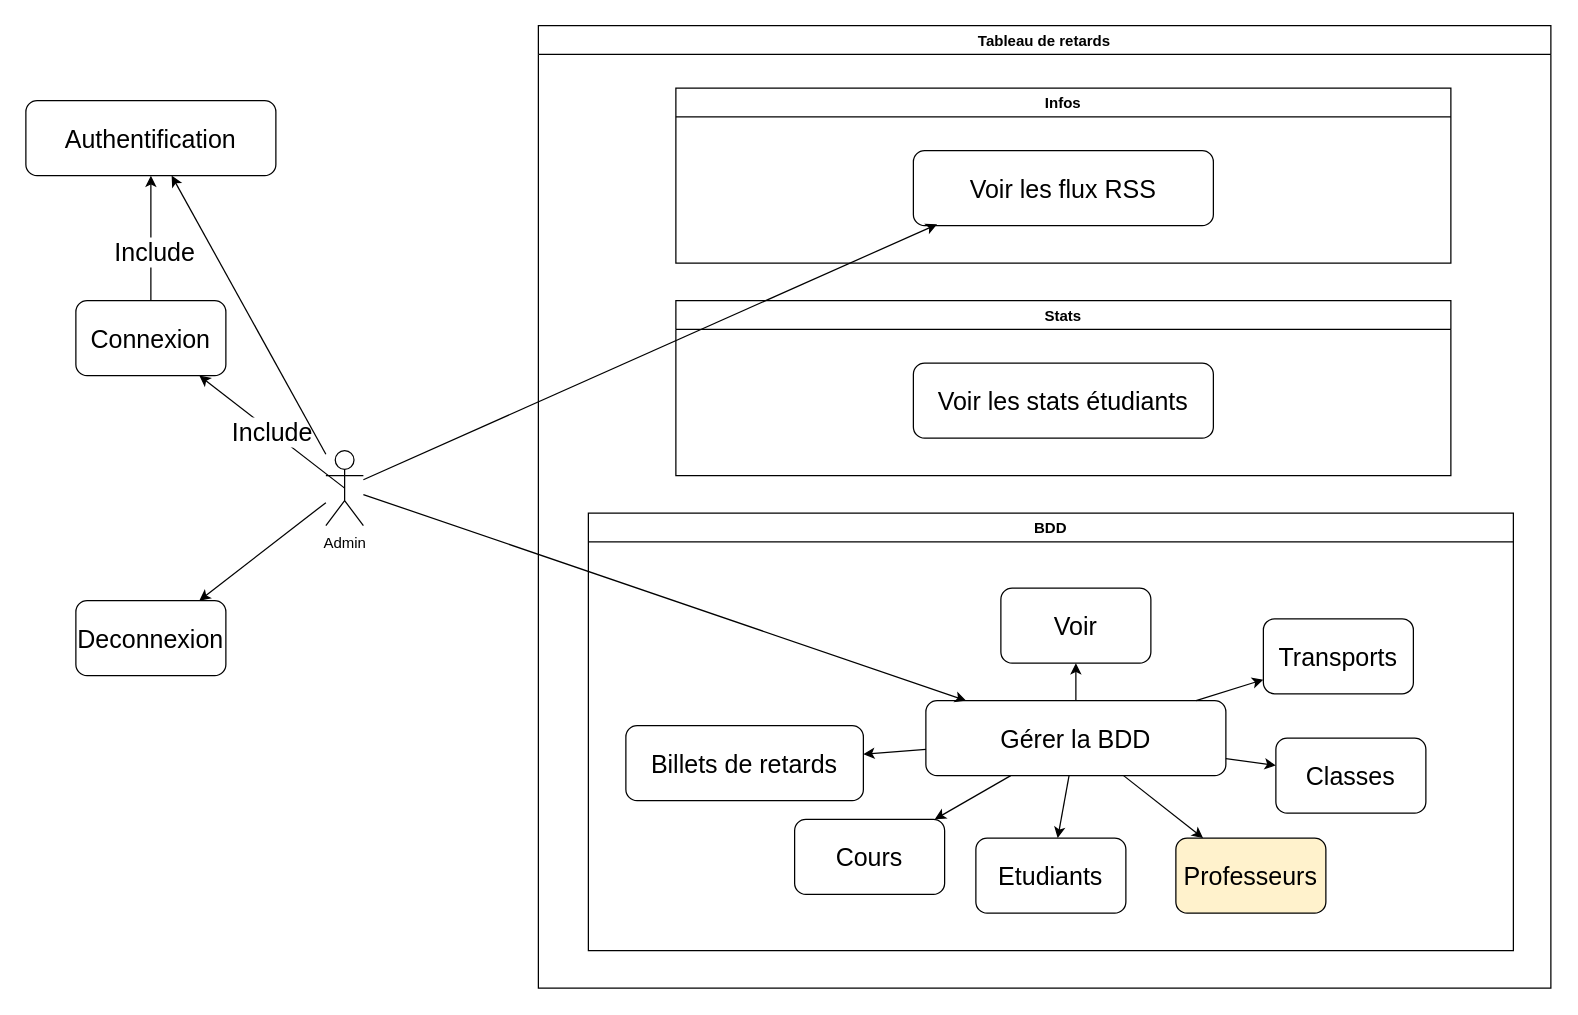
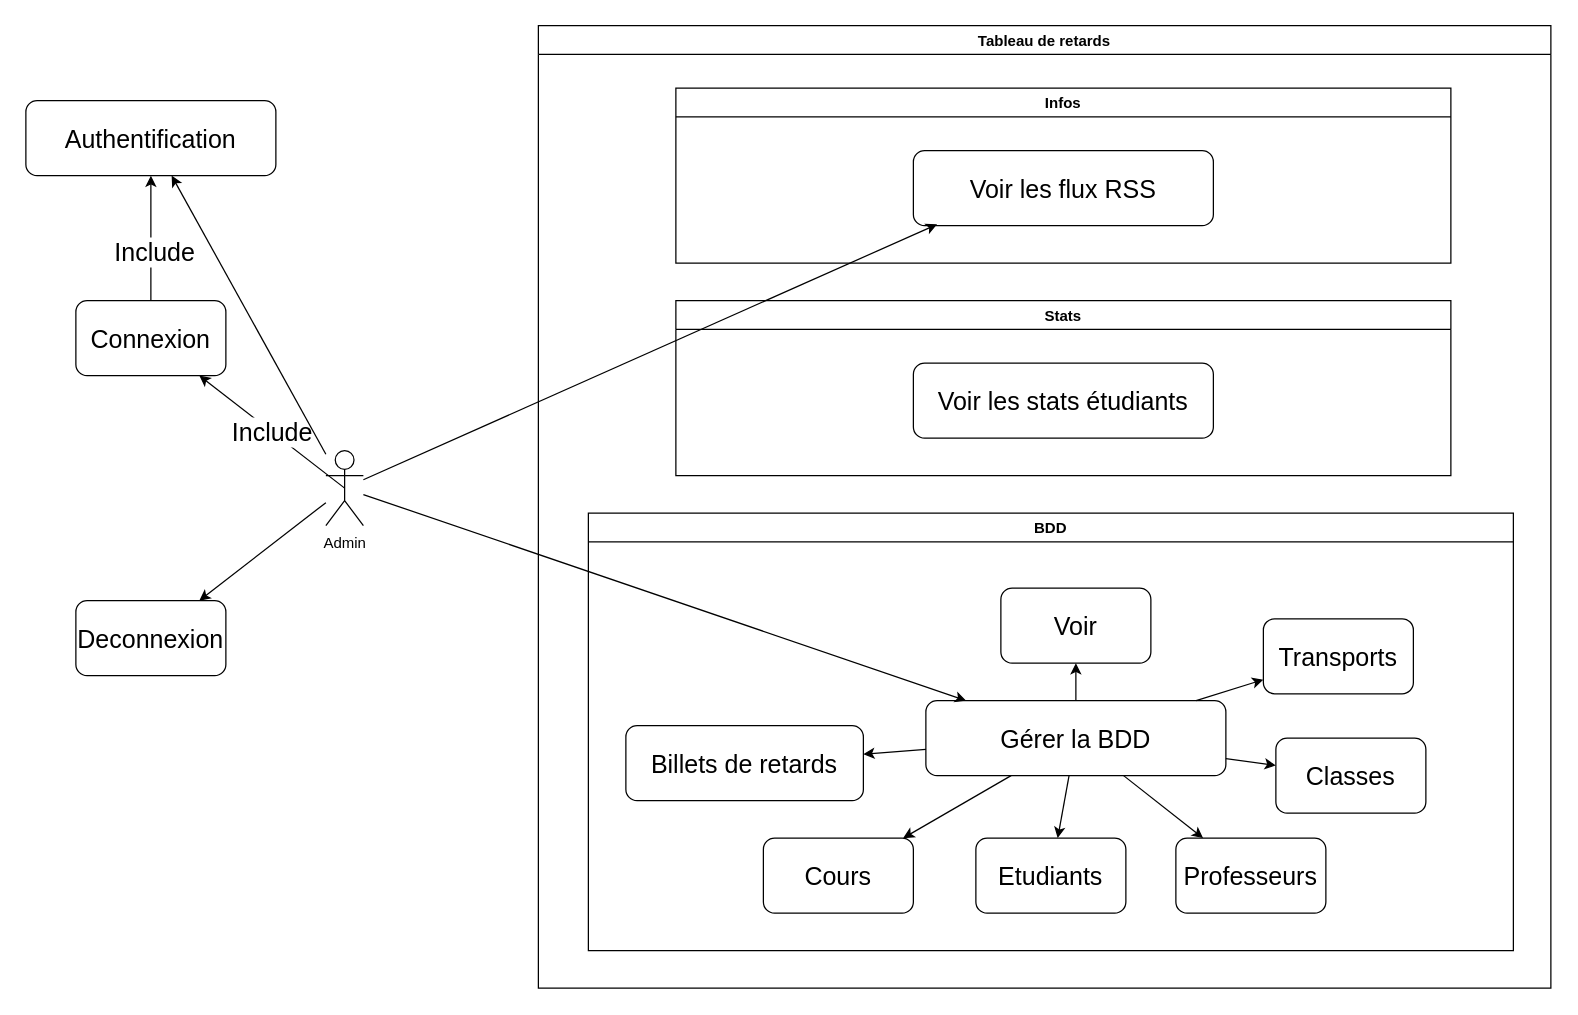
(869, 857) -> (838, 876)
(1251, 876) -> (1251, 876)
